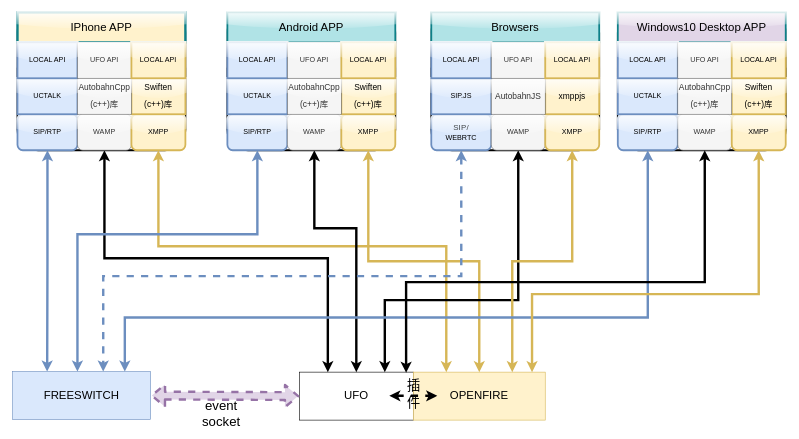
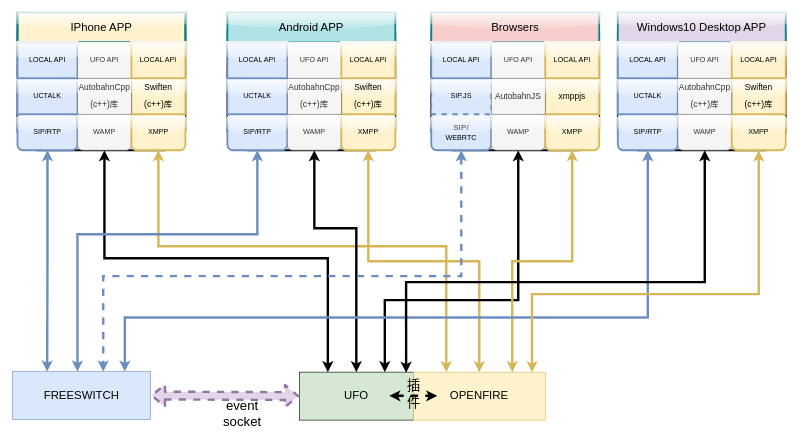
(515, 27) -> (515, 27)
(461, 96) -> (461, 96)
(356, 396) -> (356, 396)
(221, 413) -> (242, 413)
